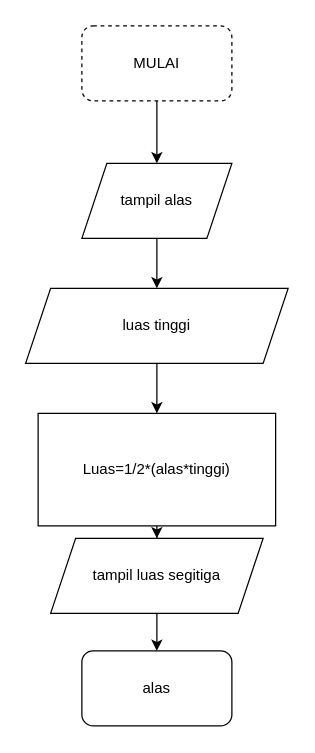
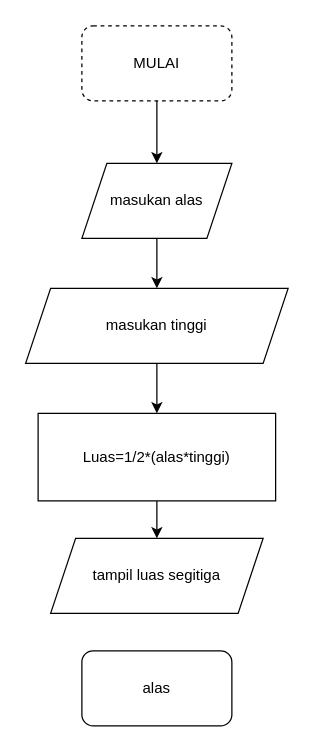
(157, 201) -> (157, 201)
(157, 326) -> (157, 326)
(157, 469) -> (157, 457)
(157, 636) -> none
